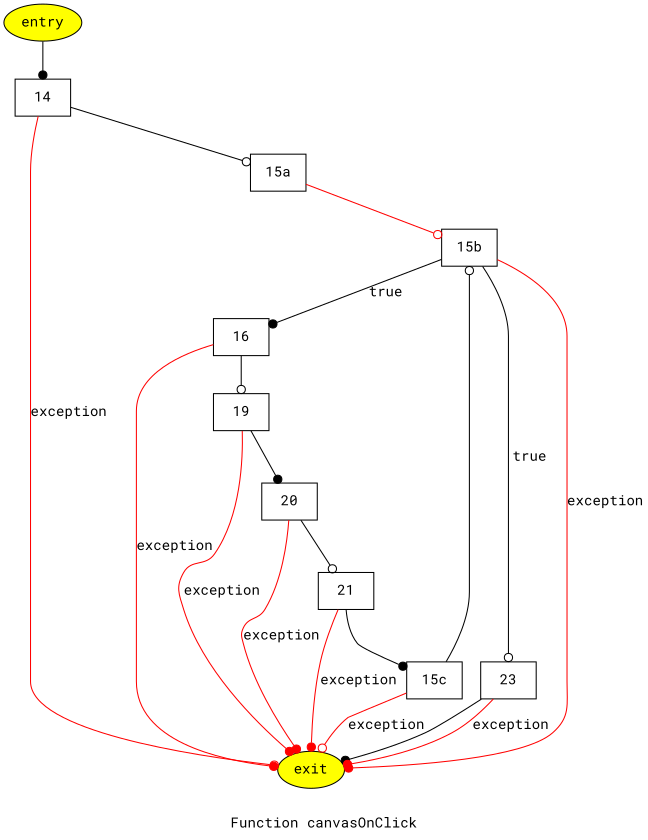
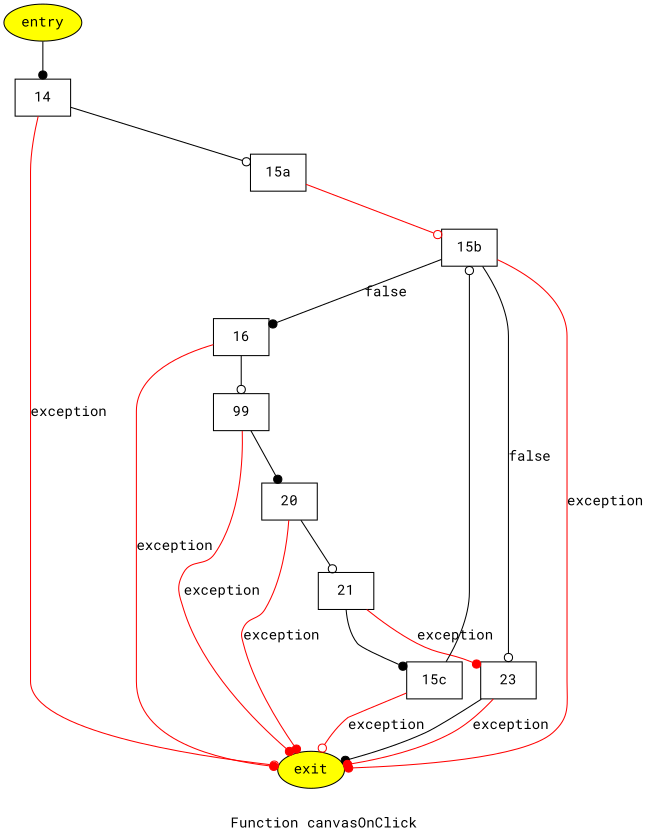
(386, 292) -> (386, 292)
(241, 412) -> (241, 412)
(530, 457) -> (530, 457)
(318, 675) -> (416, 643)
